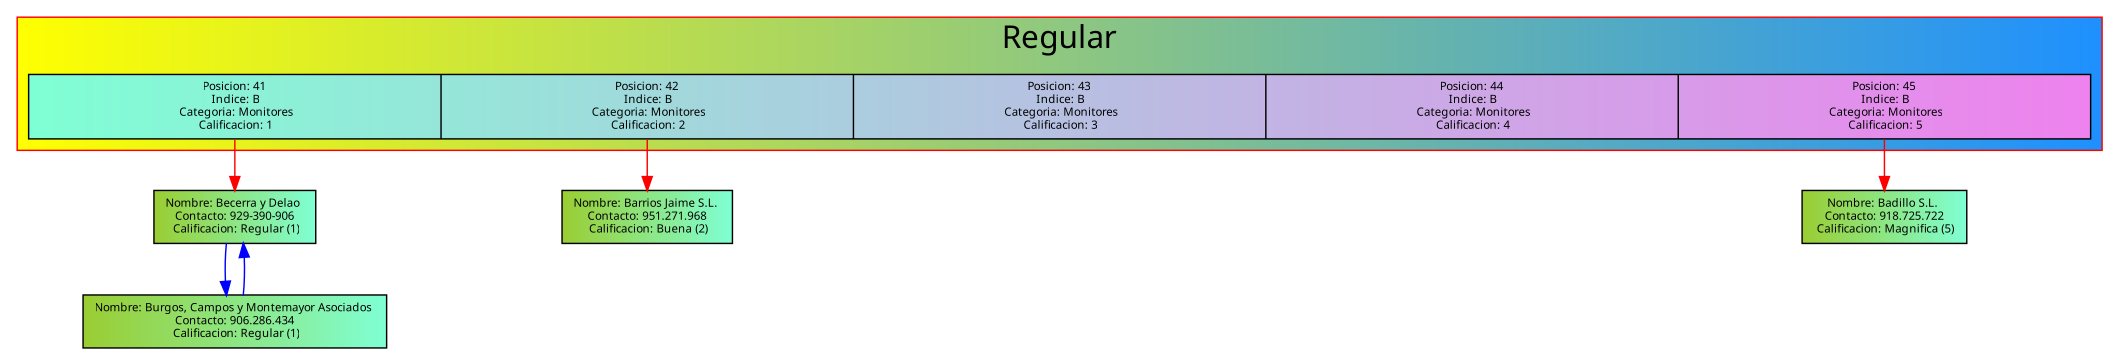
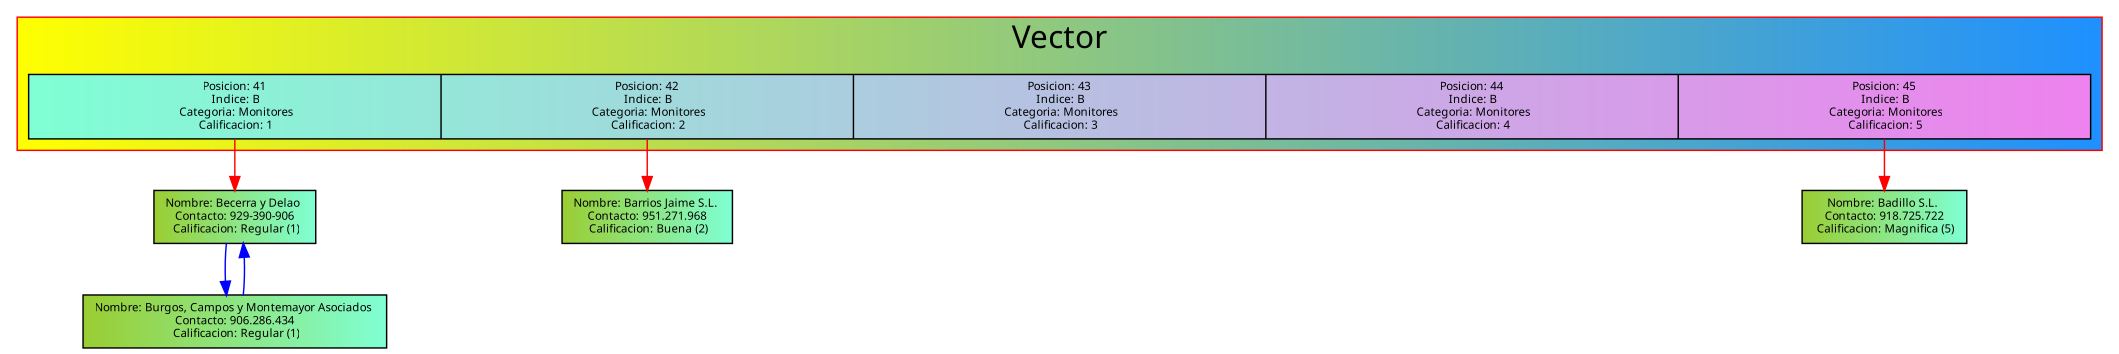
(1060, 40) -> (1060, 40)
